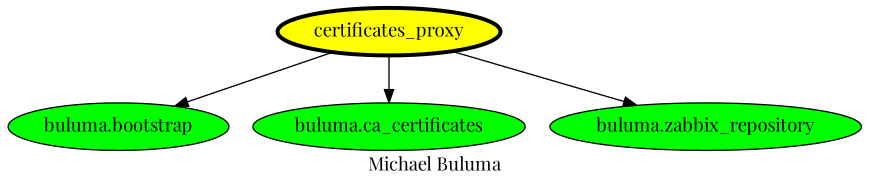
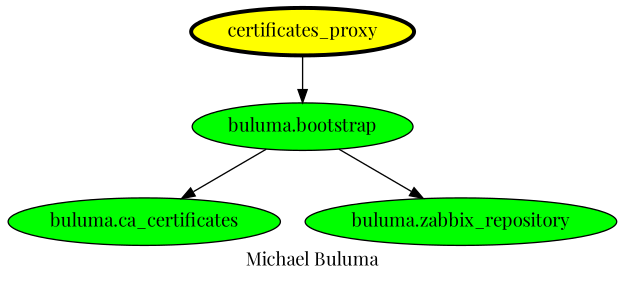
(389, 73) -> (230, 170)
(538, 76) -> (375, 170)
